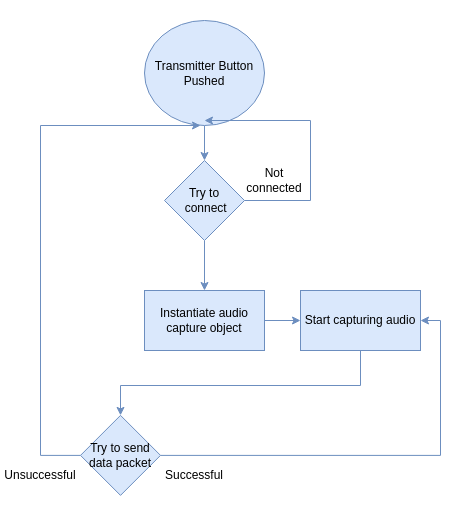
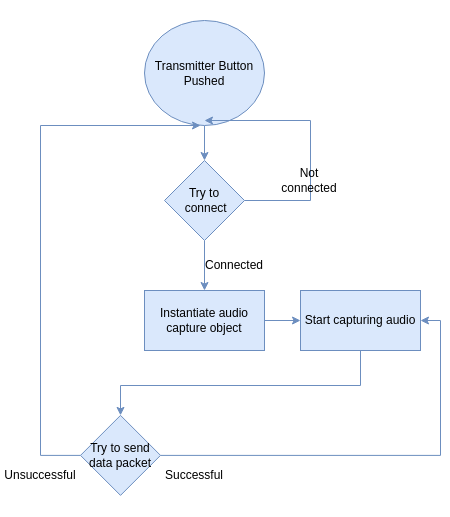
(275, 181) -> (310, 181)
none -> (235, 266)
